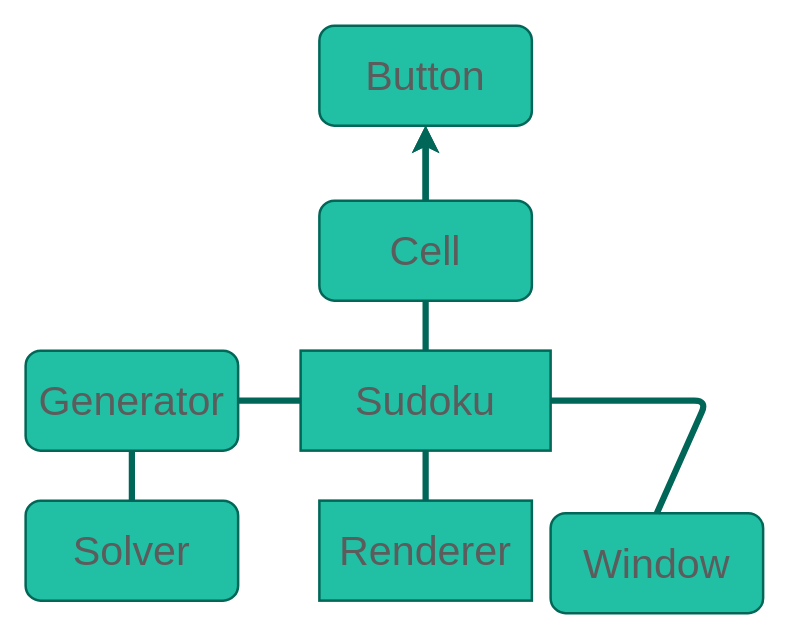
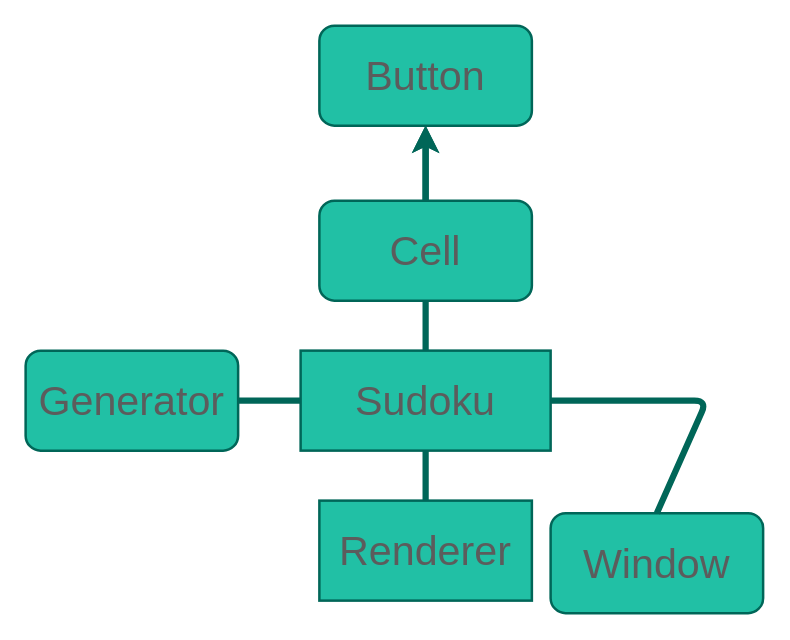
(132, 476) -> none
(132, 551) -> none
